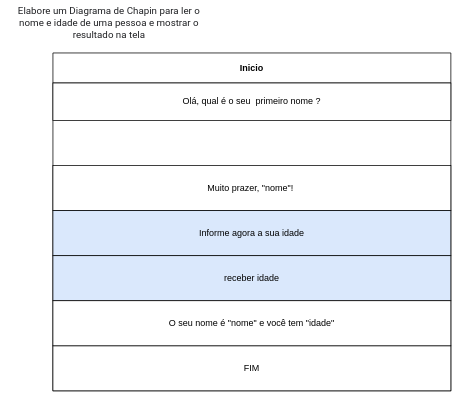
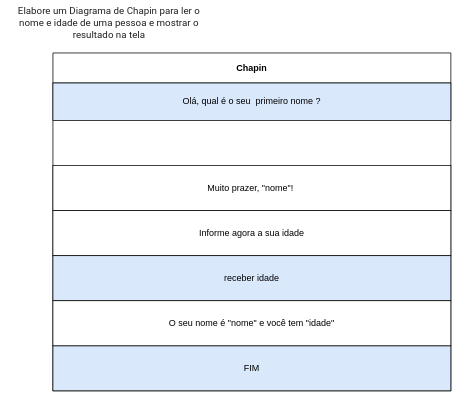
(251, 68) -> (251, 68)
(252, 102) -> (252, 102)
(252, 233) -> (252, 233)
(252, 368) -> (252, 368)
